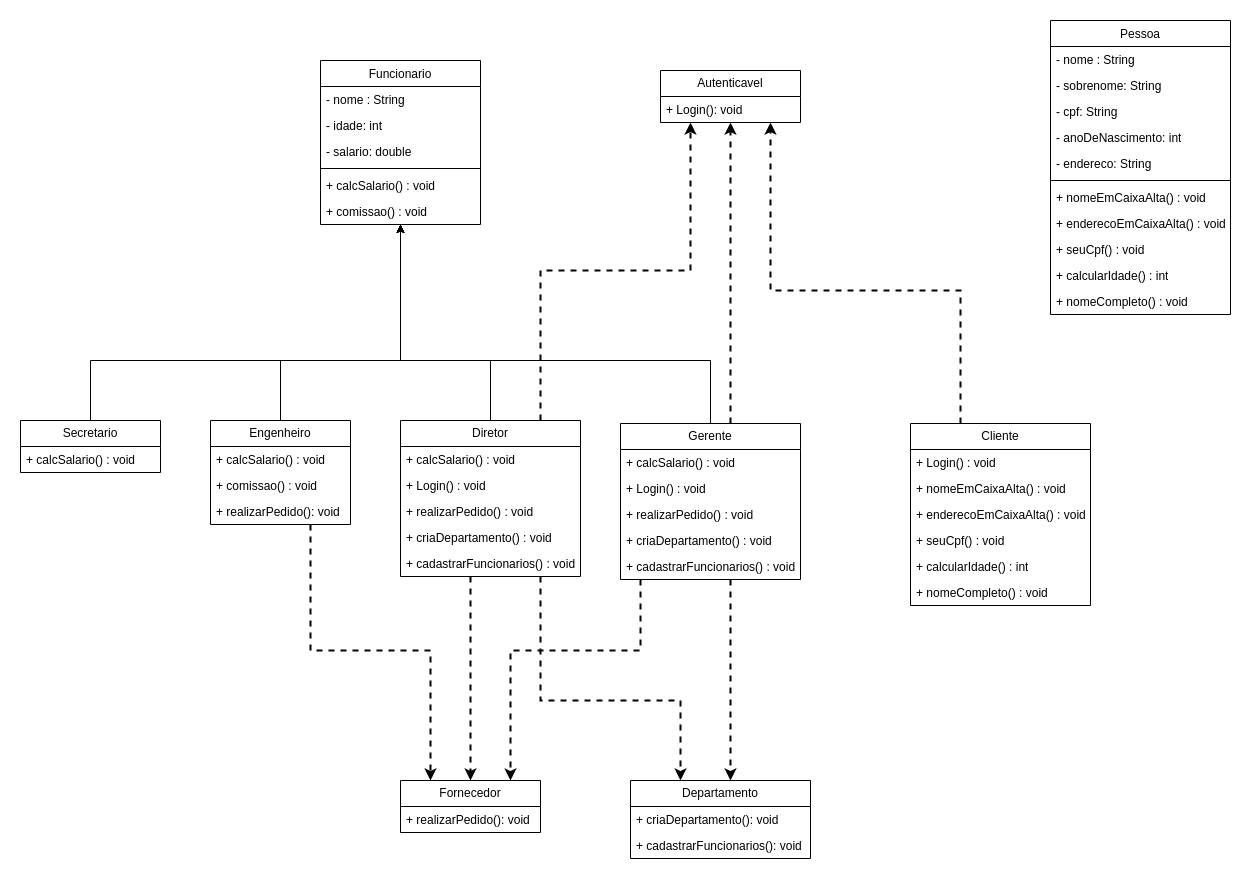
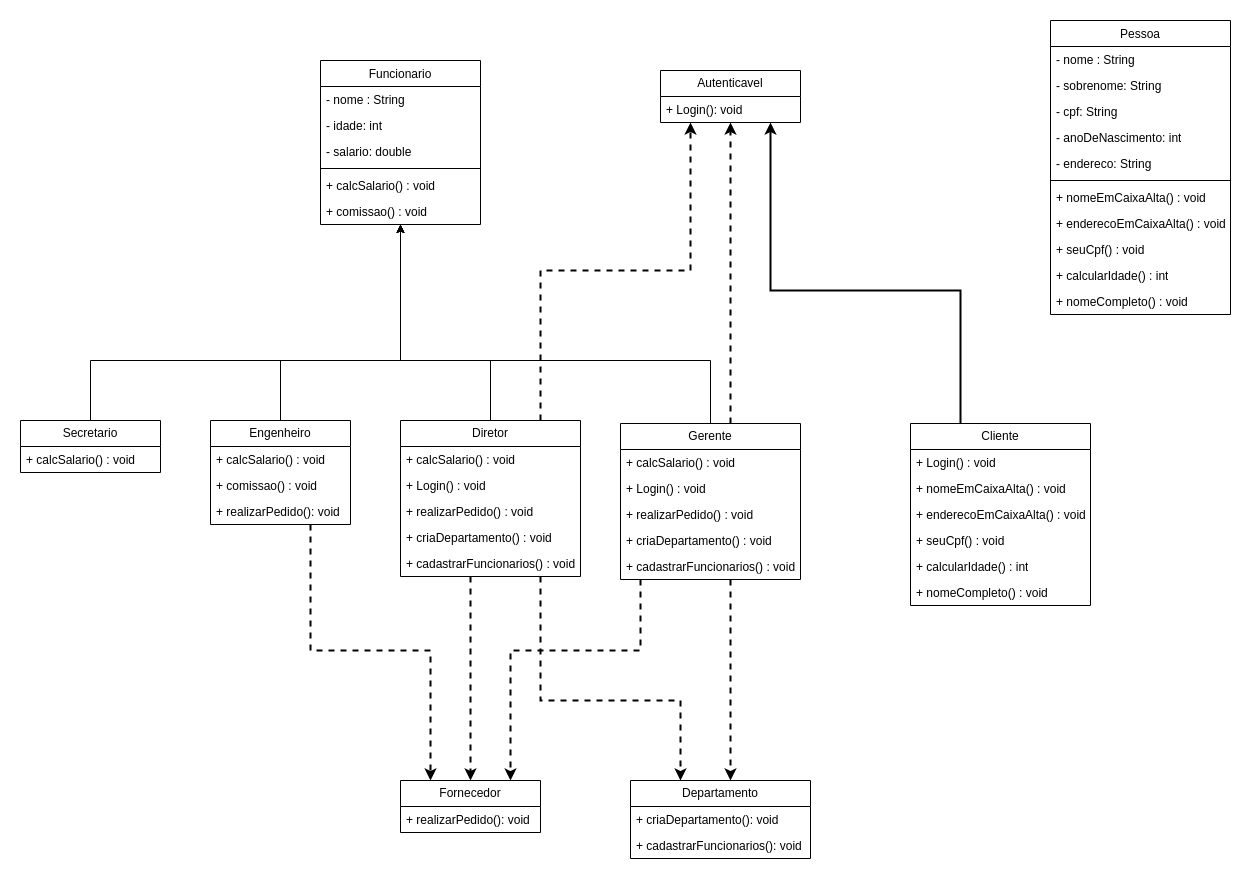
(852, 291) -> (852, 291)
